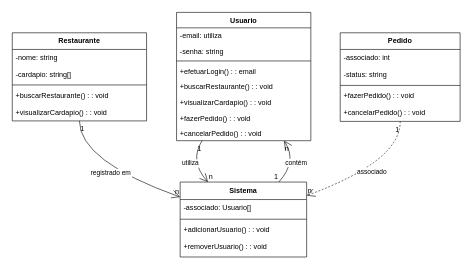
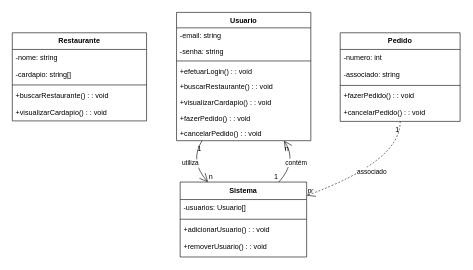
(204, 36) -> (204, 36)
(370, 57) -> (365, 57)
(223, 71) -> (222, 71)
(371, 74) -> (376, 74)
(120, 170) -> none
(222, 208) -> (220, 208)
